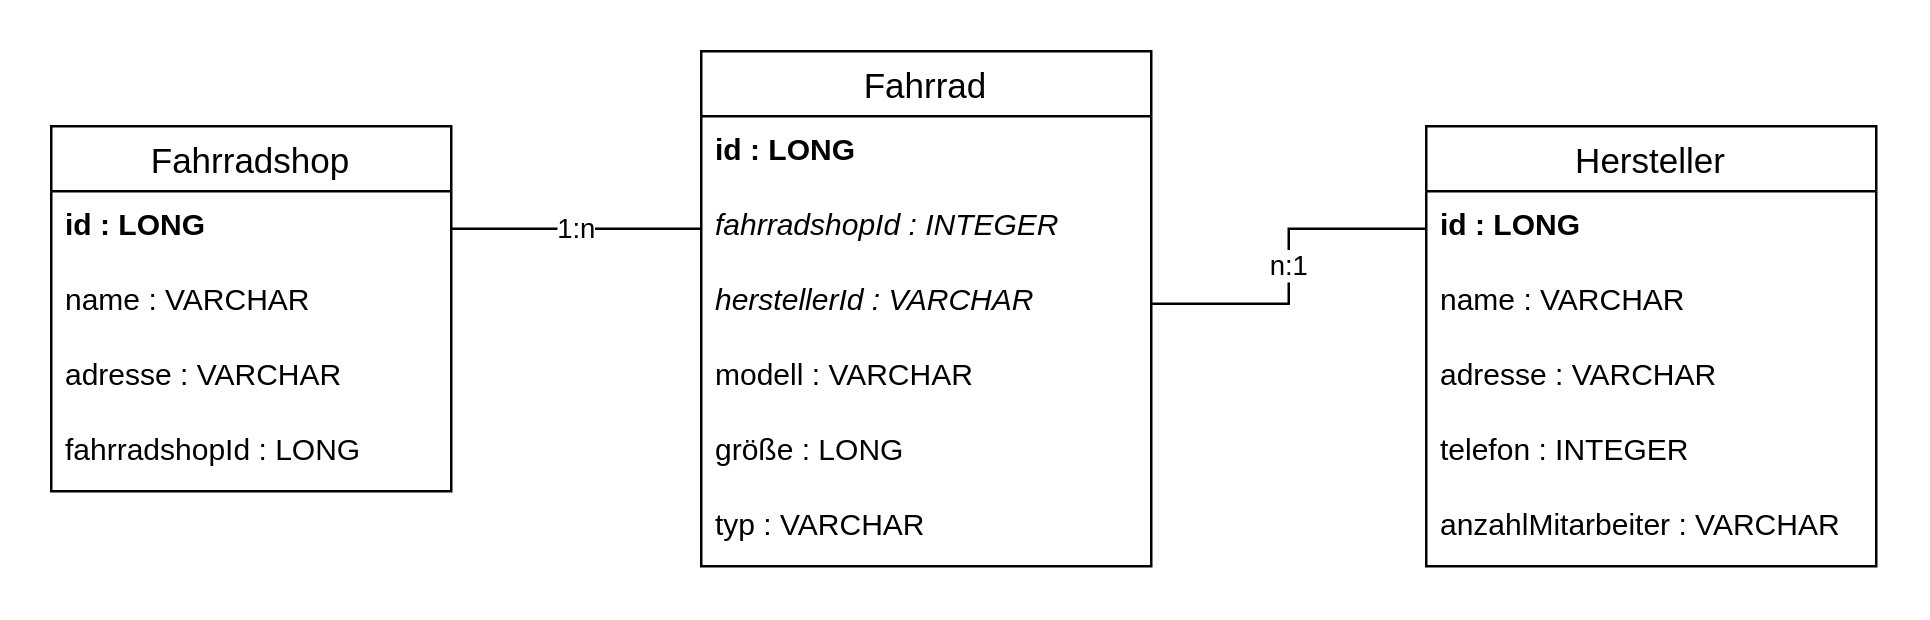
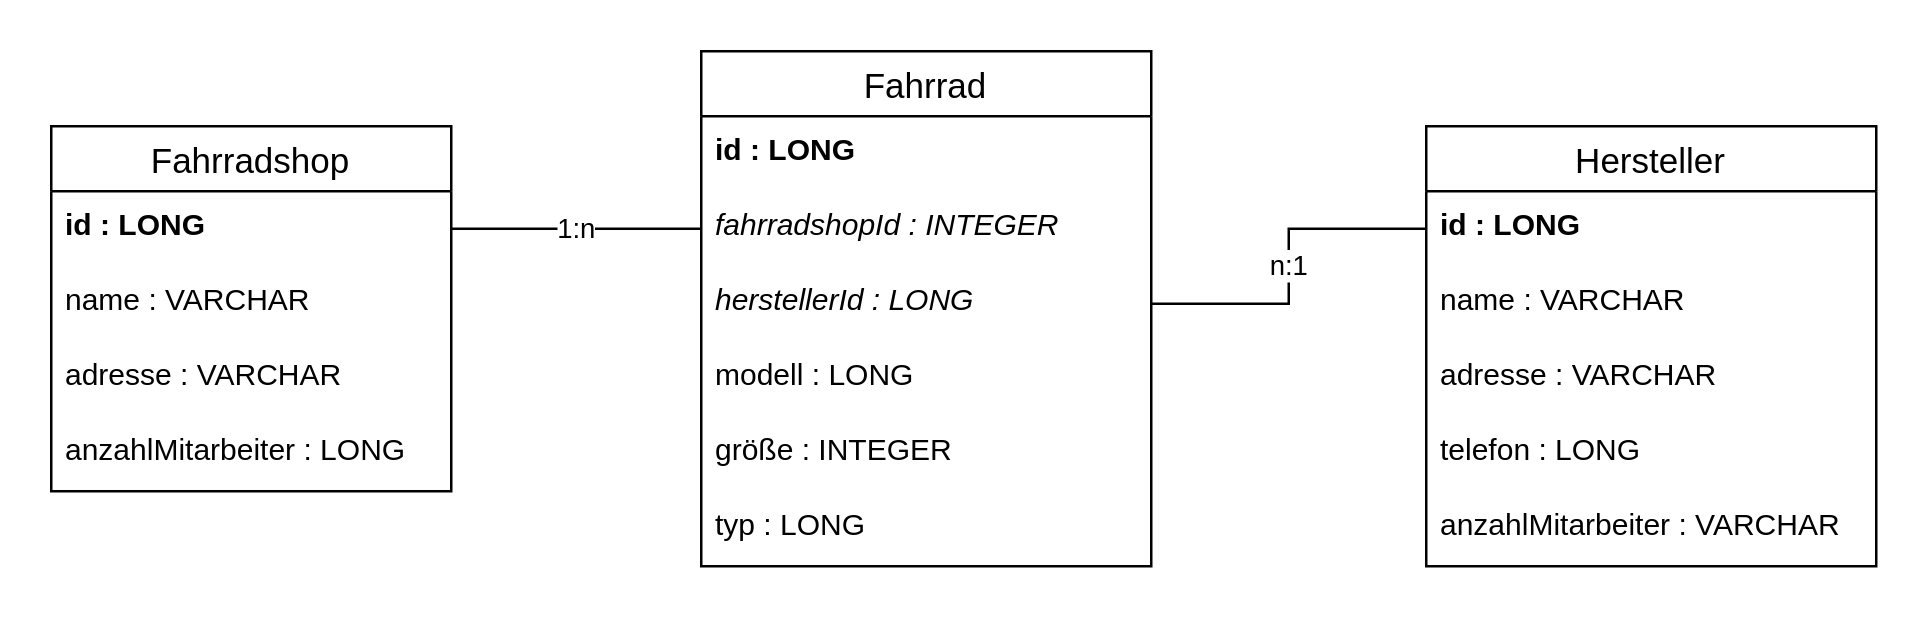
(880, 300) -> (855, 300)
(830, 375) -> (805, 375)
(221, 450) -> (243, 450)
(804, 450) -> (829, 450)
(1567, 450) -> (1542, 450)
(813, 525) -> (787, 525)
